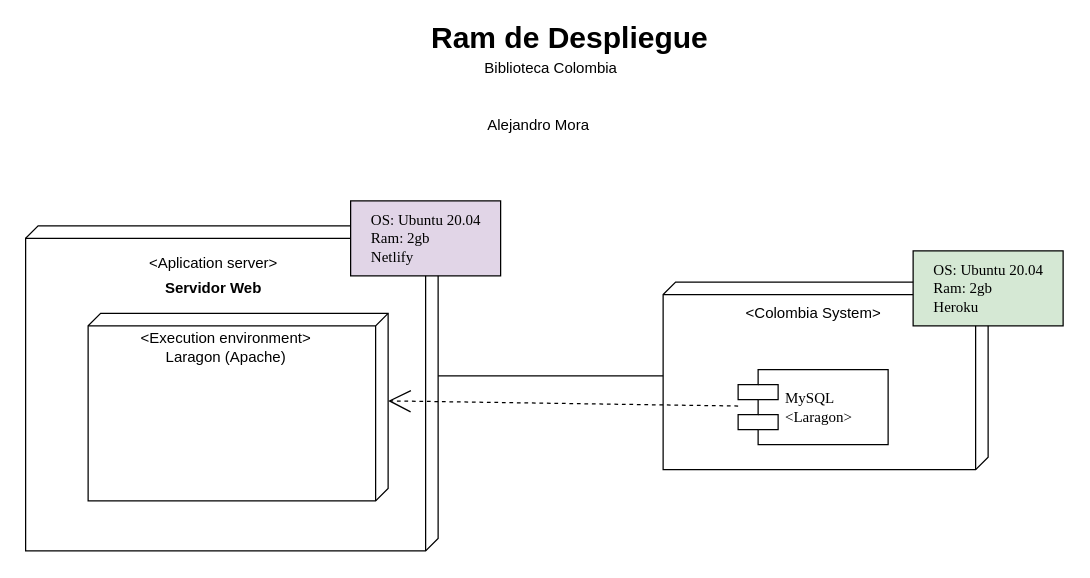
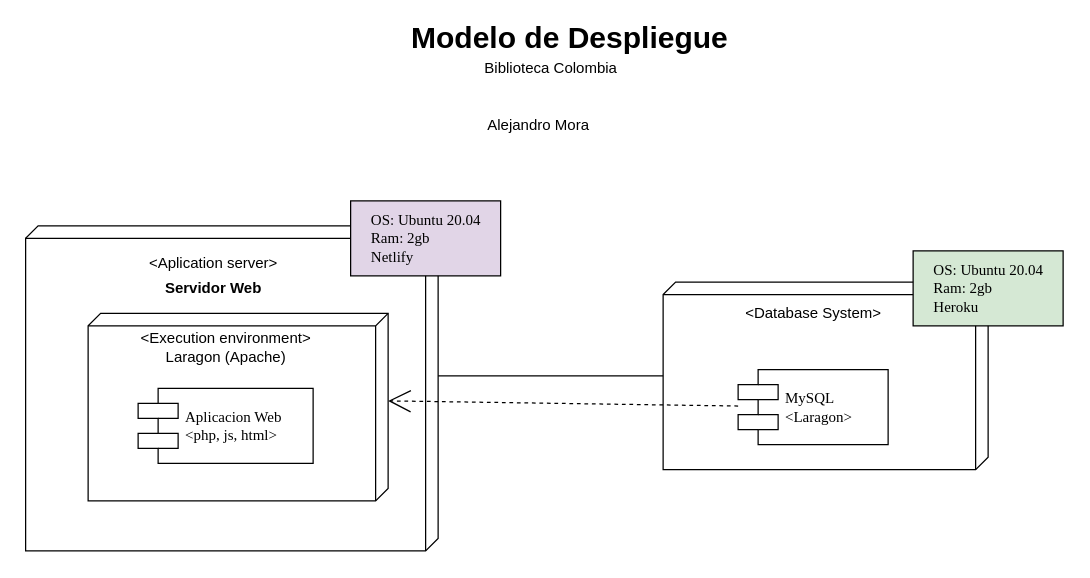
(570, 38) -> (570, 38)
(814, 313) -> (814, 313)
none -> (226, 426)
